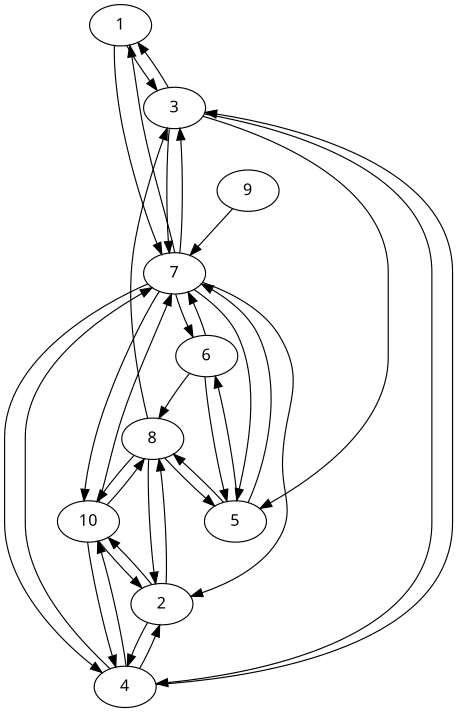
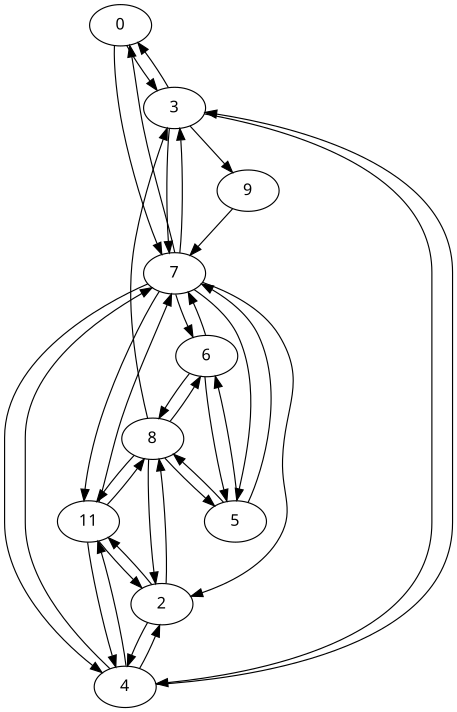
(121, 25) -> (121, 25)
(388, 284) -> (207, 145)
none -> (183, 404)
(88, 521) -> (88, 521)
